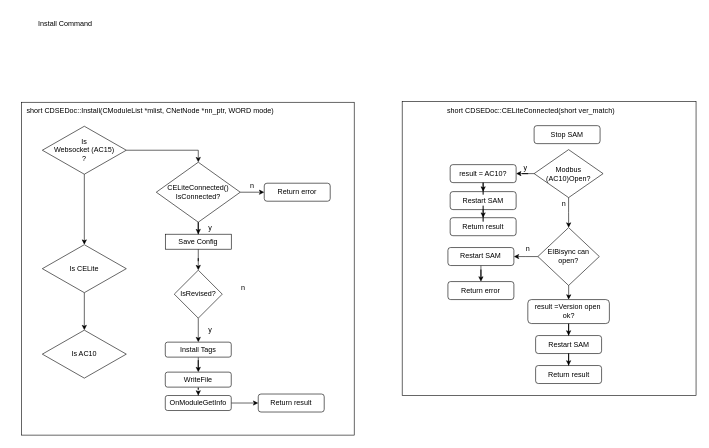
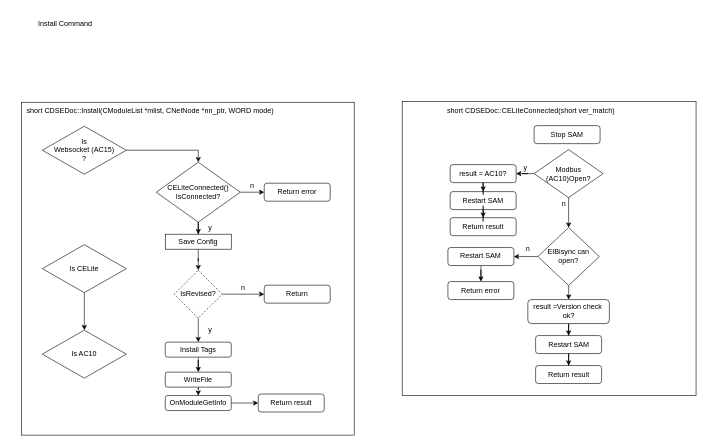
(84, 239) -> none
(198, 294) -> (198, 294)
none -> (258, 294)
none -> (297, 294)
(569, 312) -> (569, 312)
